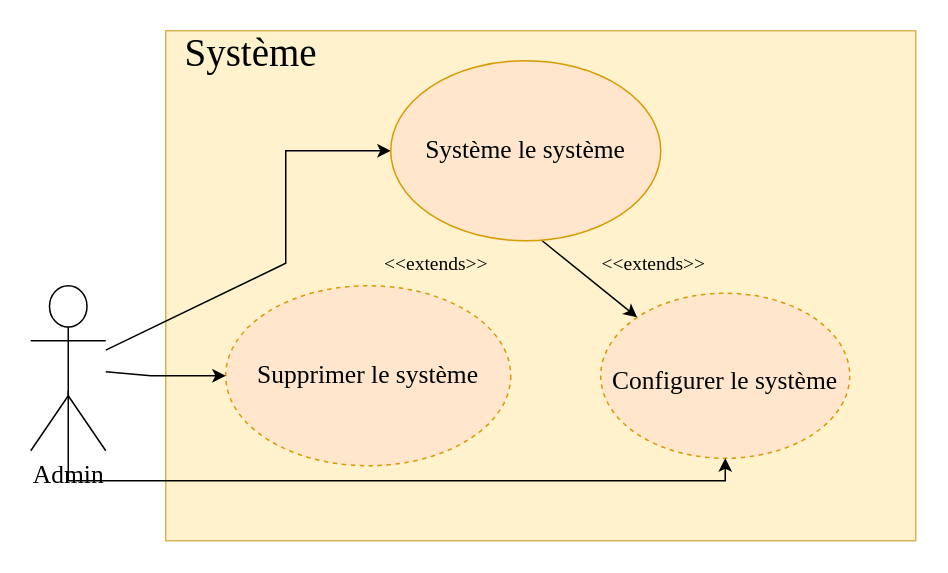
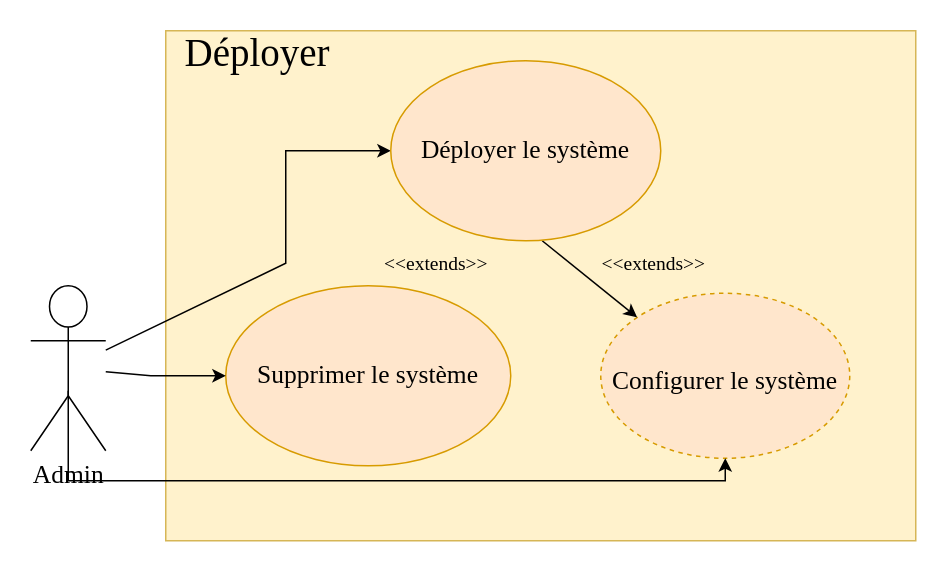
(201, 42) -> (204, 42)
(526, 151) -> (526, 151)
(368, 376) -> (368, 376)
